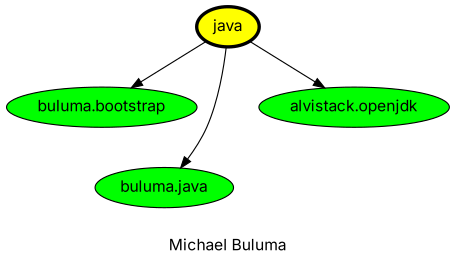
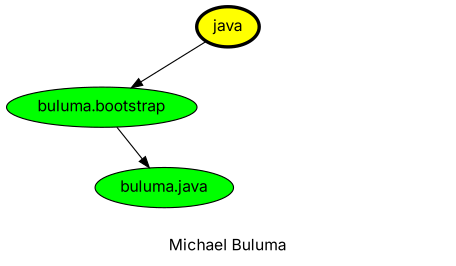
(215, 106) -> (130, 143)
(354, 107) -> none
